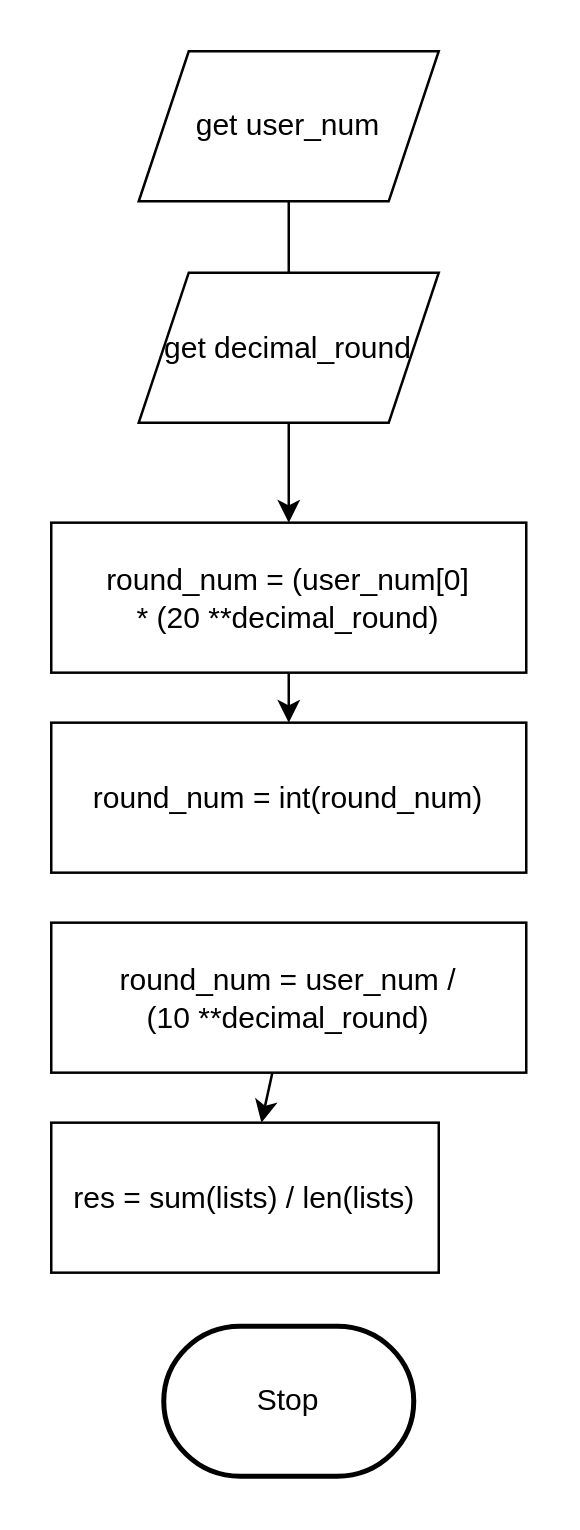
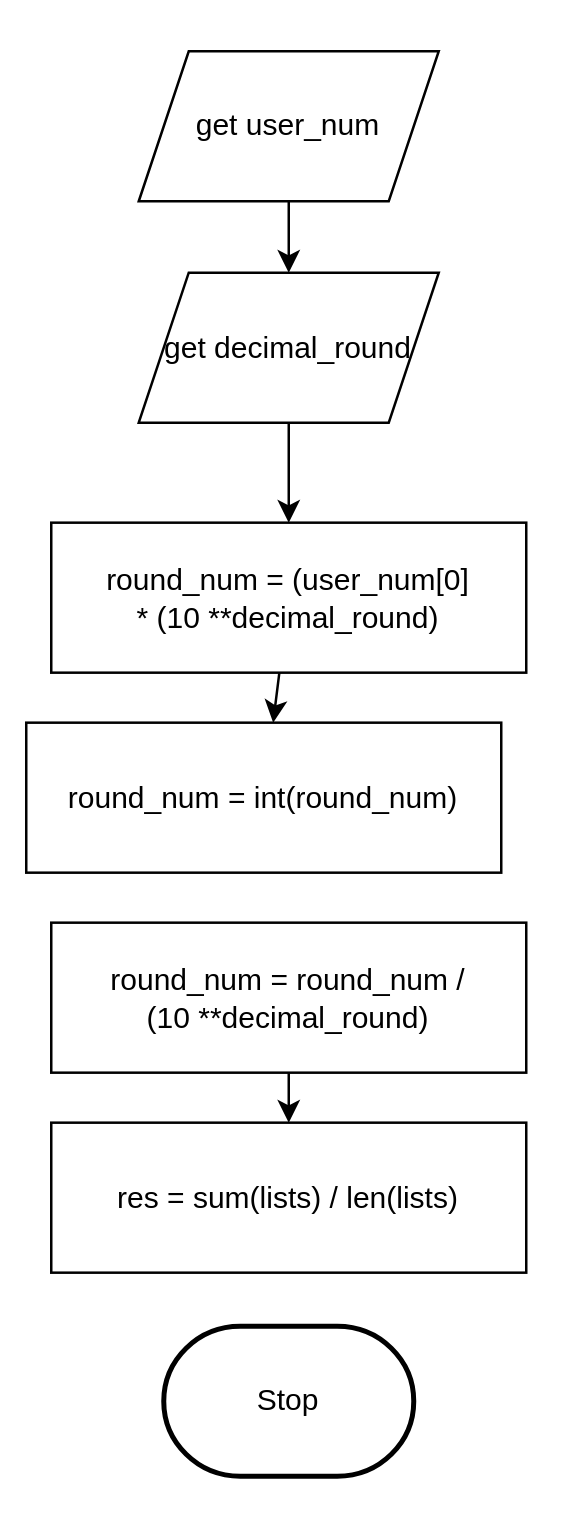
(289, 261) -> (289, 254)
(289, 599) -> (289, 599)
(289, 798) -> (264, 798)
(289, 999) -> (289, 999)
(245, 1198) -> (289, 1198)
